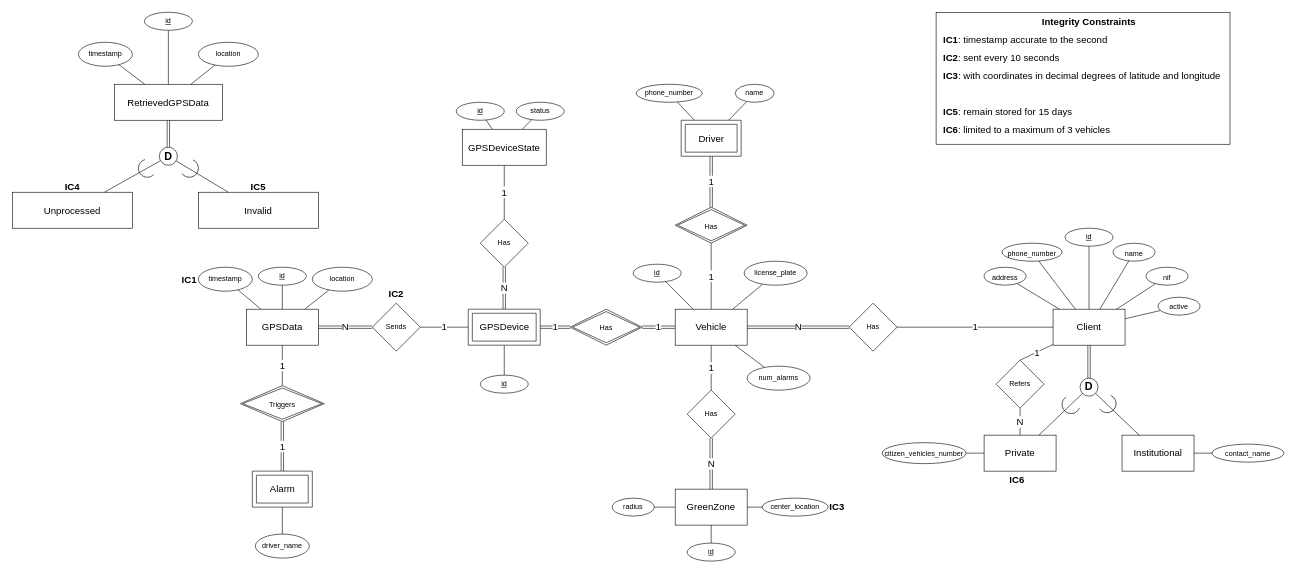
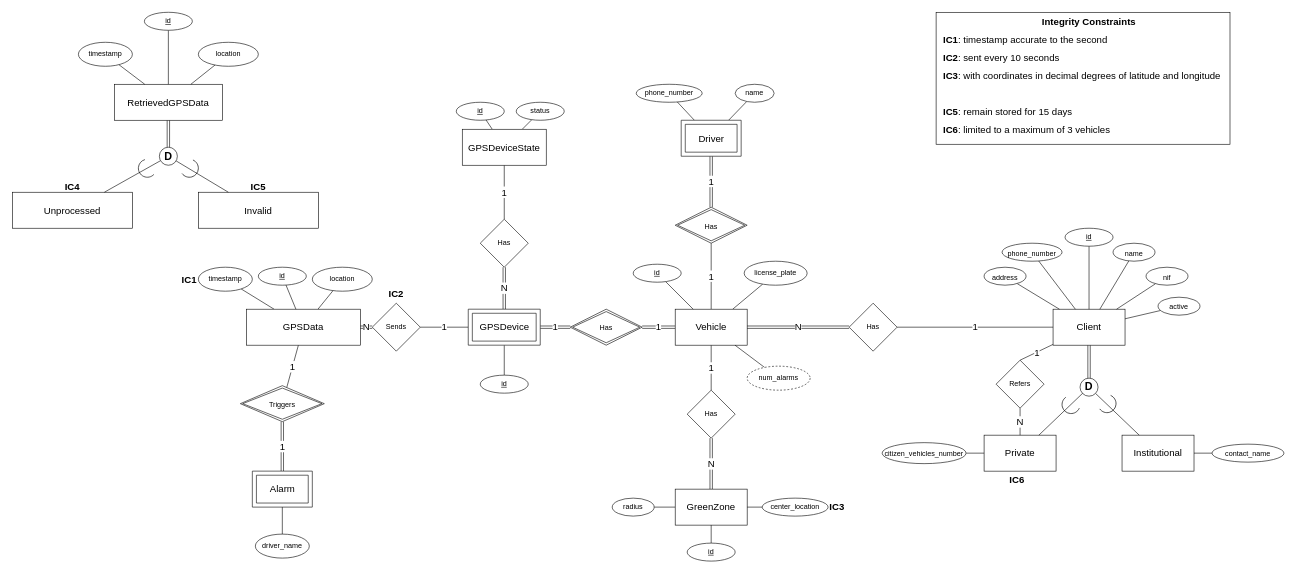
(282, 327) -> (303, 327)
(779, 378) -> (779, 378)
